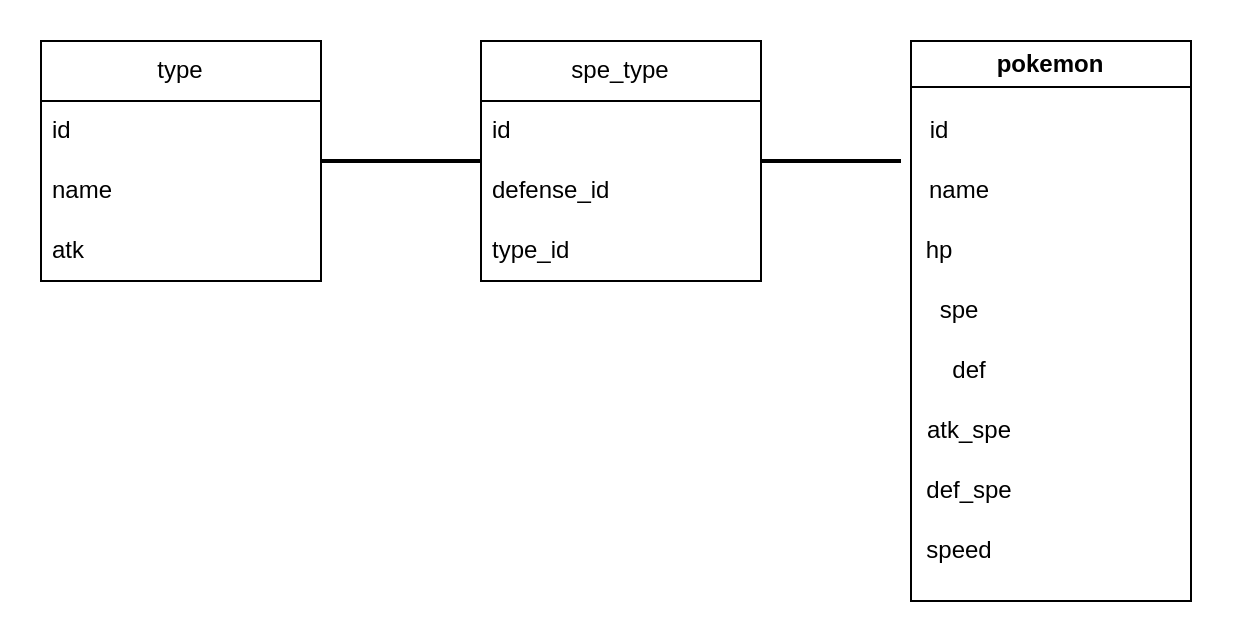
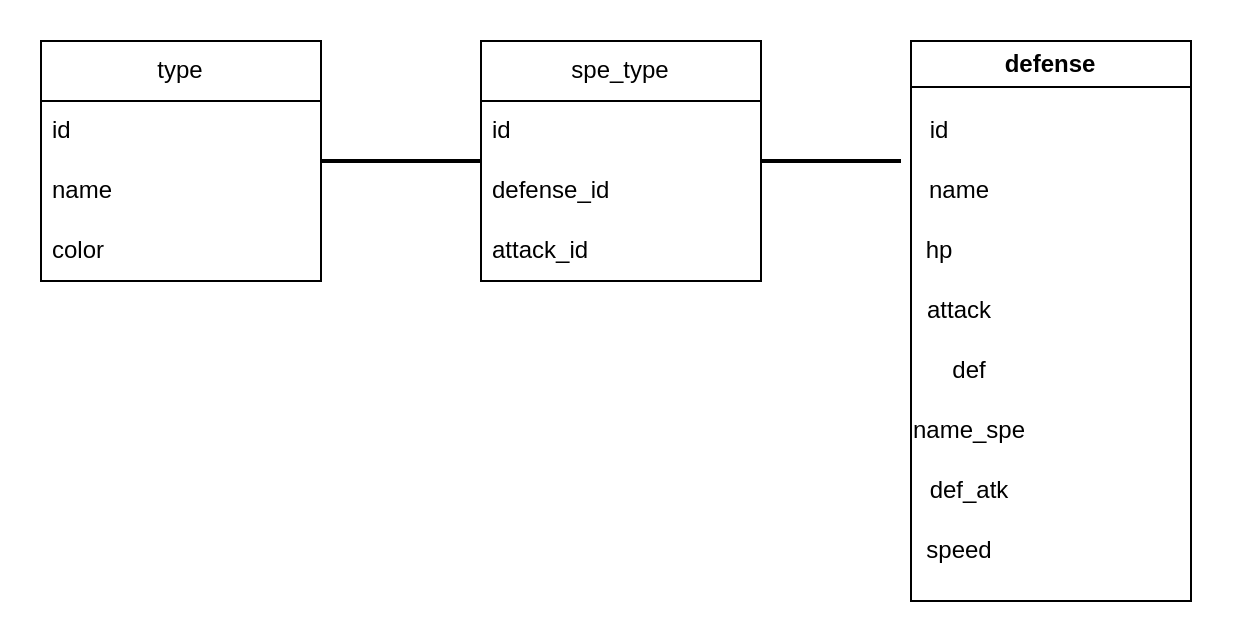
(1051, 65) -> (1051, 65)
(73, 251) -> (83, 251)
(537, 251) -> (550, 251)
(960, 311) -> (960, 311)
(970, 431) -> (970, 431)
(970, 491) -> (970, 491)
